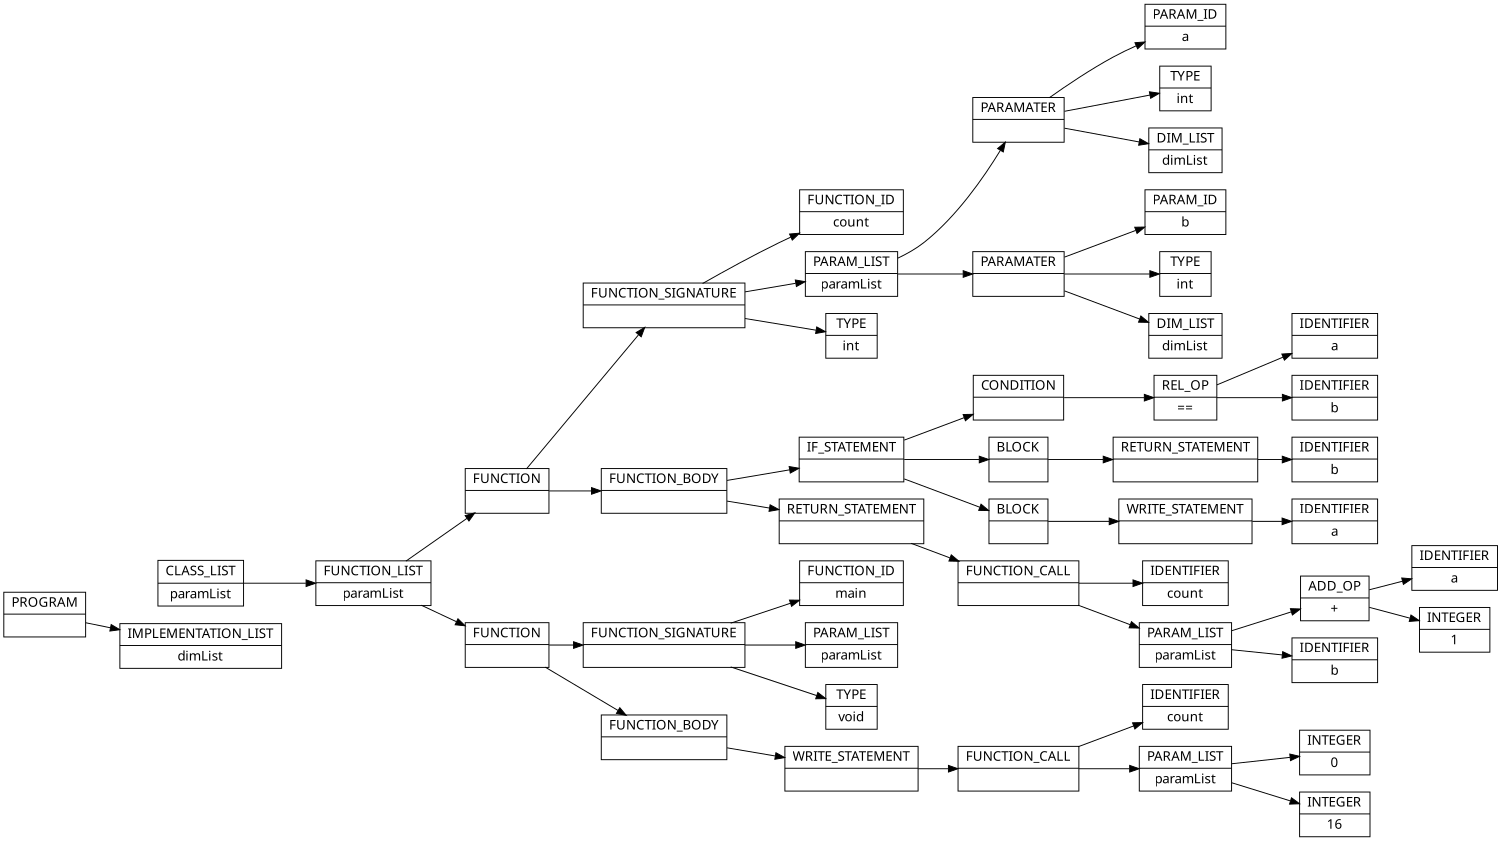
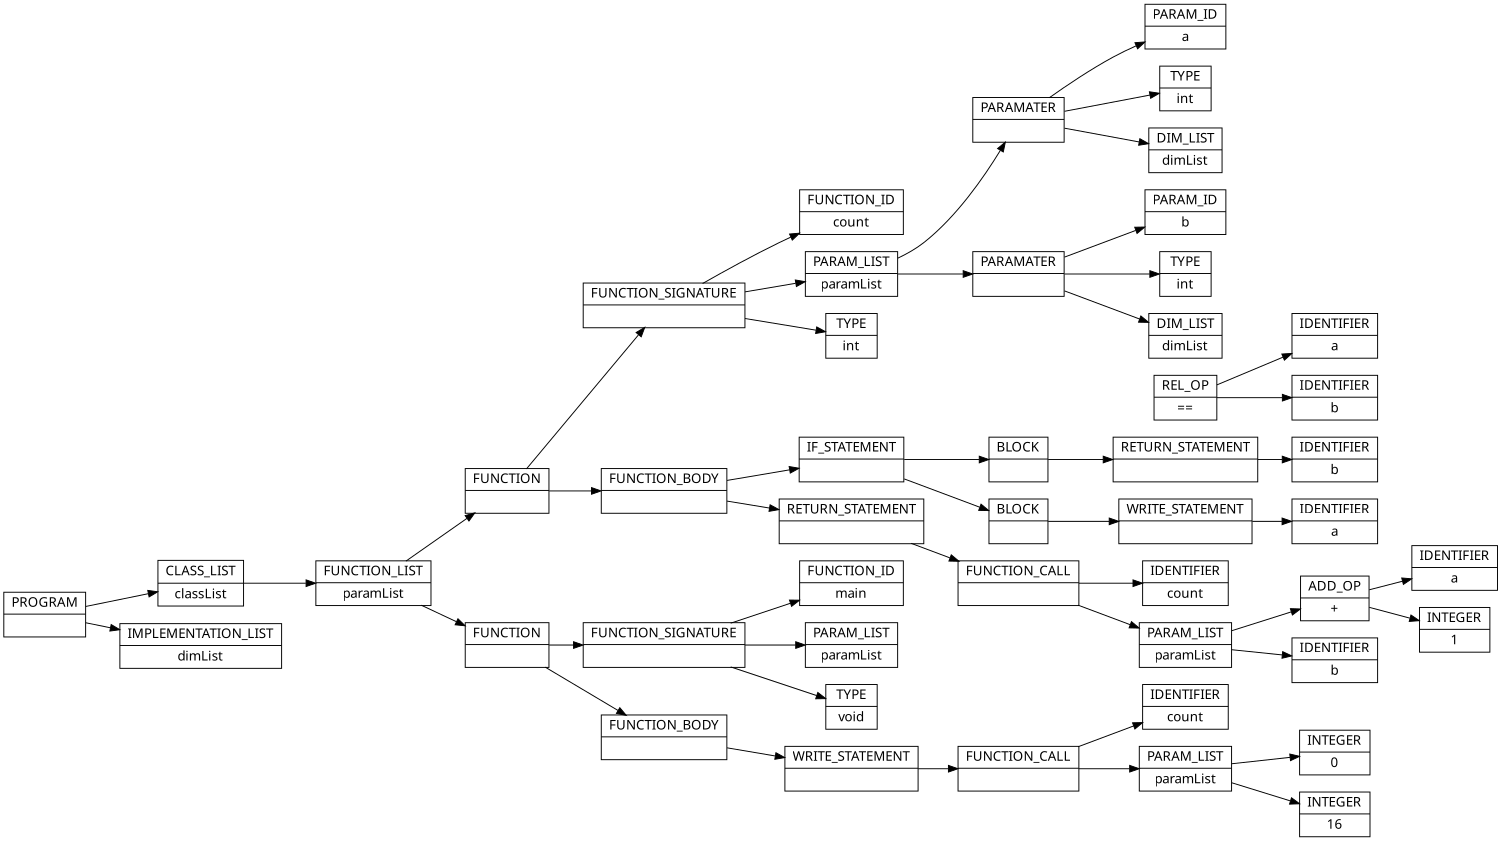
(1018, 398) -> none
(201, 594) -> (201, 594)
none -> (117, 600)
